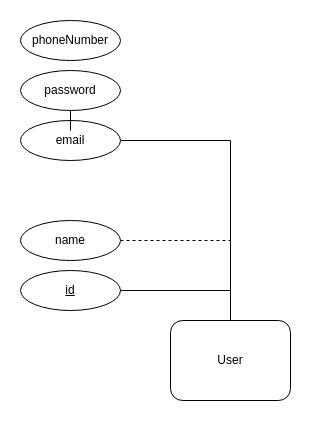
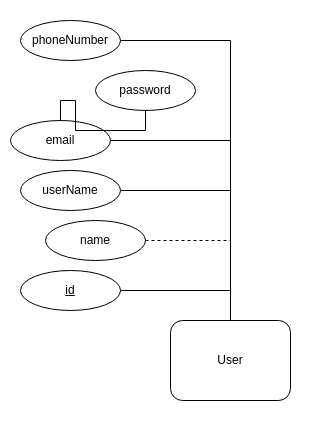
none -> (225, 41)
(71, 91) -> (146, 91)
(71, 141) -> (61, 141)
none -> (71, 191)
none -> (175, 191)
(71, 241) -> (96, 241)
